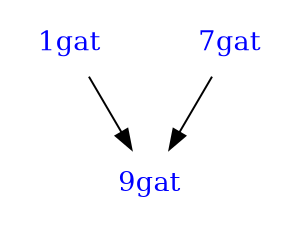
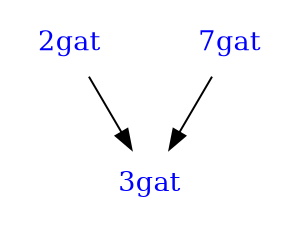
(70, 43) -> (70, 43)
(150, 184) -> (150, 184)
